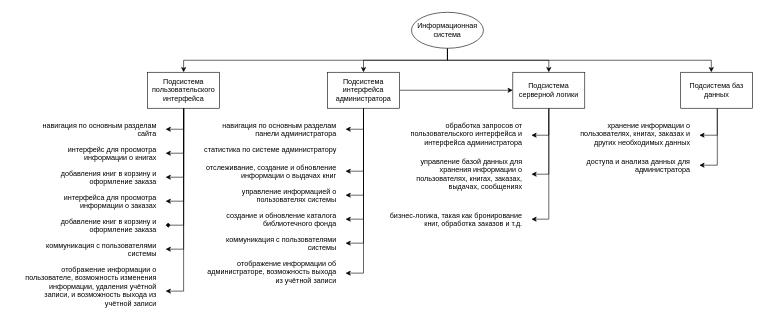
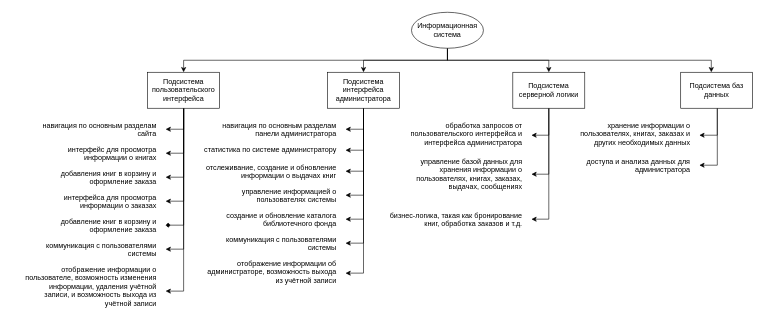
(507, 90) -> (351, 150)
